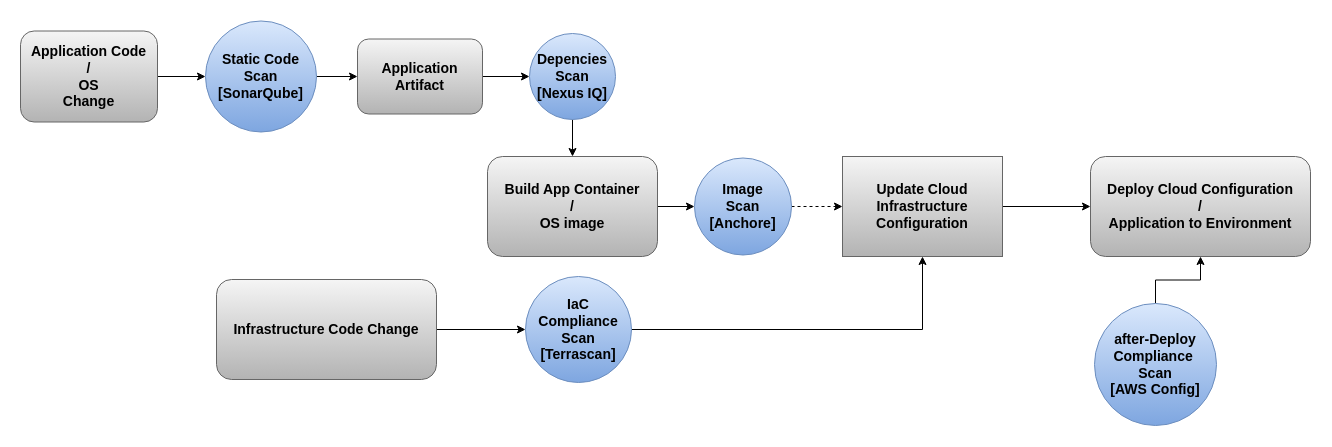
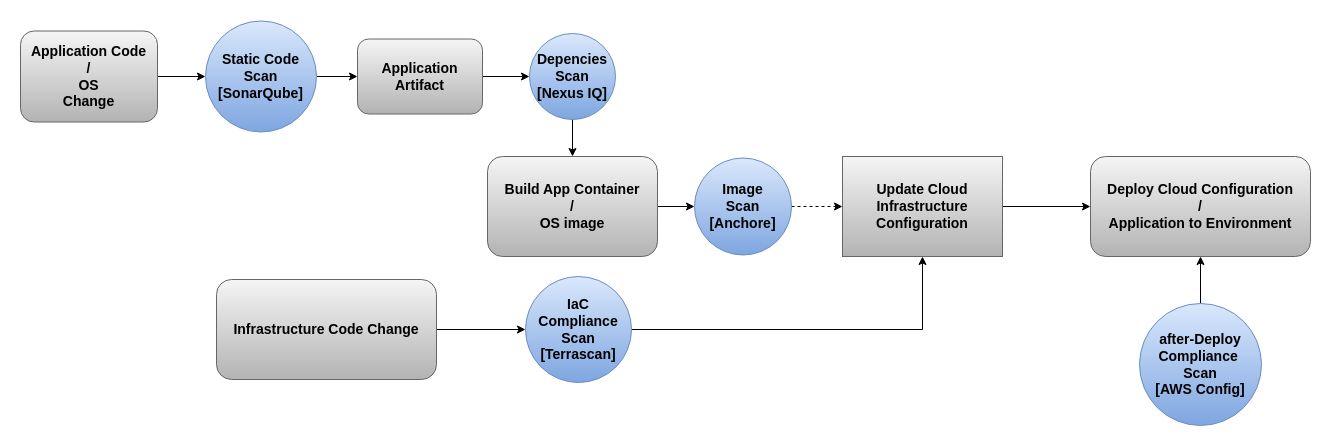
(1156, 365) -> (1201, 365)
